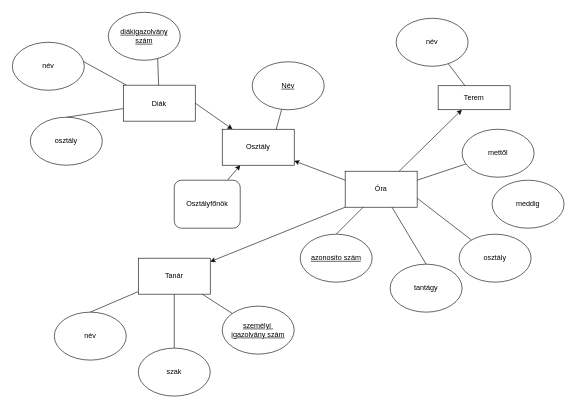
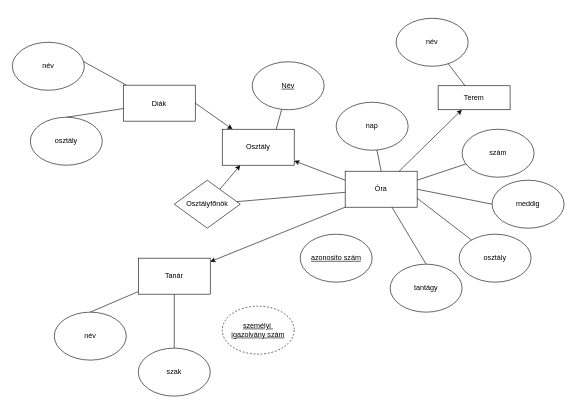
(144, 36) -> none
(158, 70) -> none
none -> (372, 126)
(498, 153) -> (498, 153)
none -> (379, 160)
none -> (455, 197)
(207, 204) -> (207, 204)
(350, 221) -> (291, 197)
(217, 304) -> none
(258, 330) -> (258, 330)
